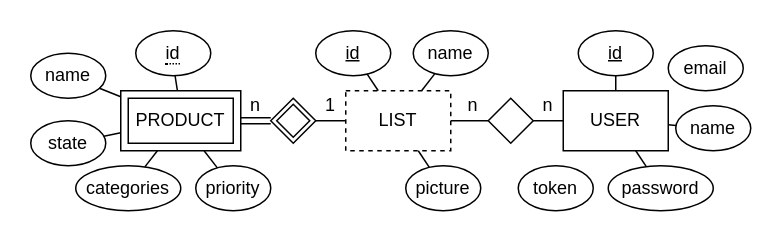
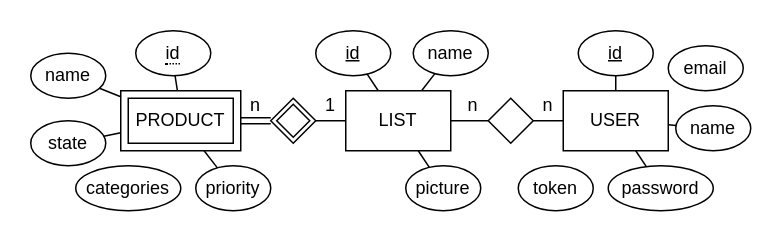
(398, 121) -> (398, 121)
(151, 159) -> none
